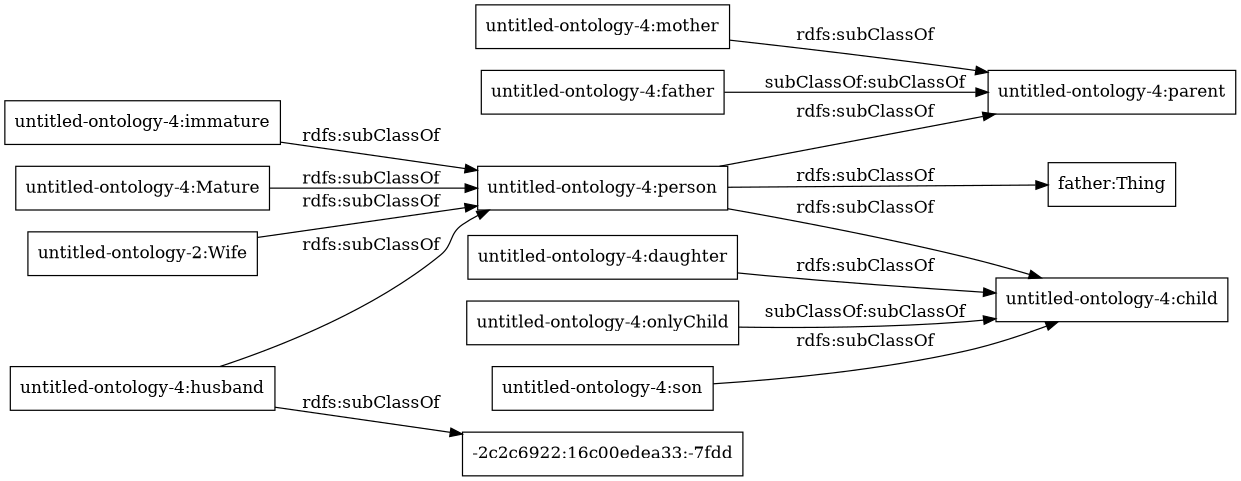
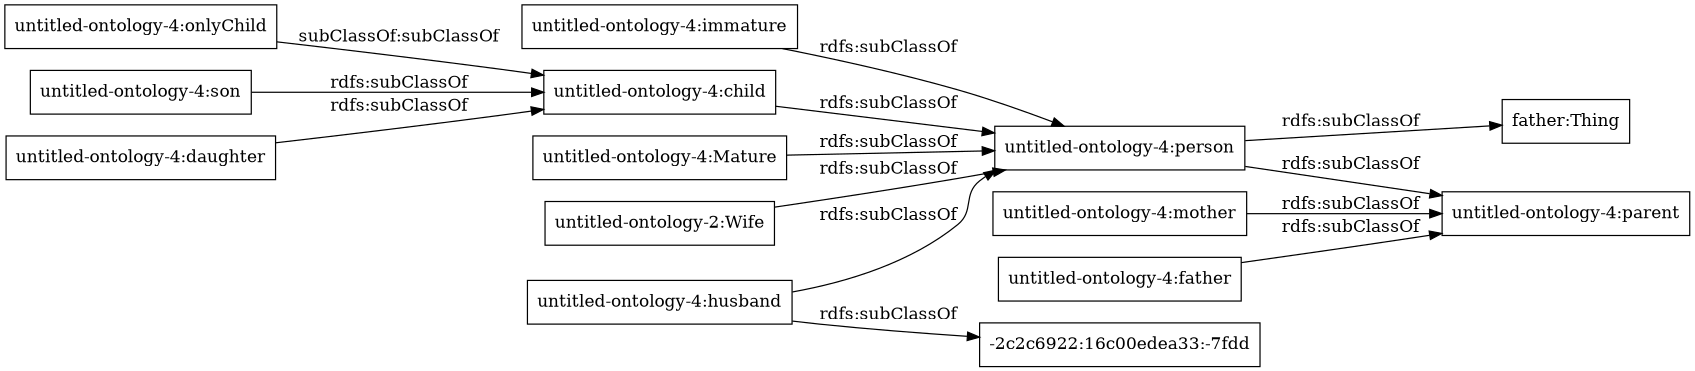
(866, 83) -> (1351, 228)
(879, 238) -> (879, 119)
